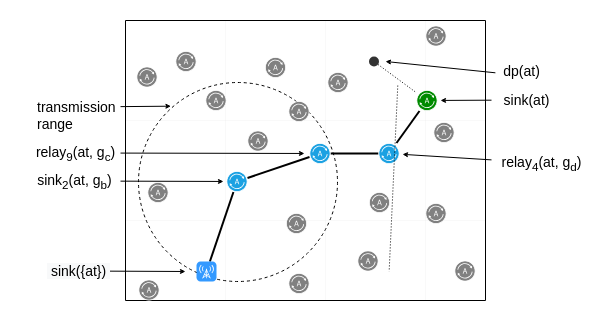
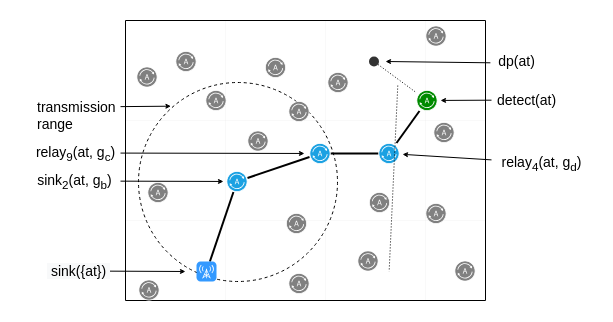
(522, 71) -> (517, 61)
(527, 101) -> (527, 101)
